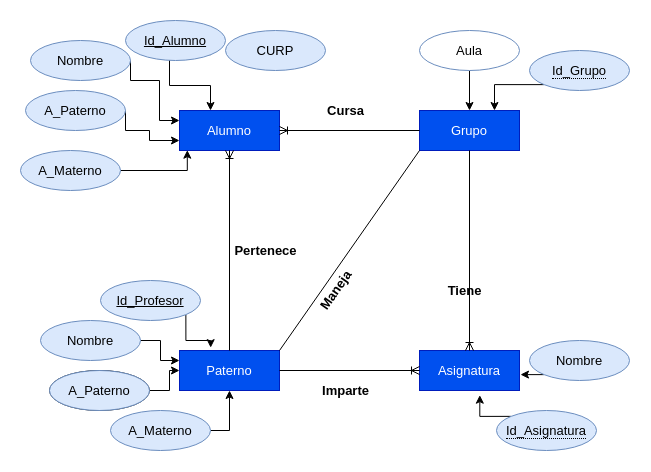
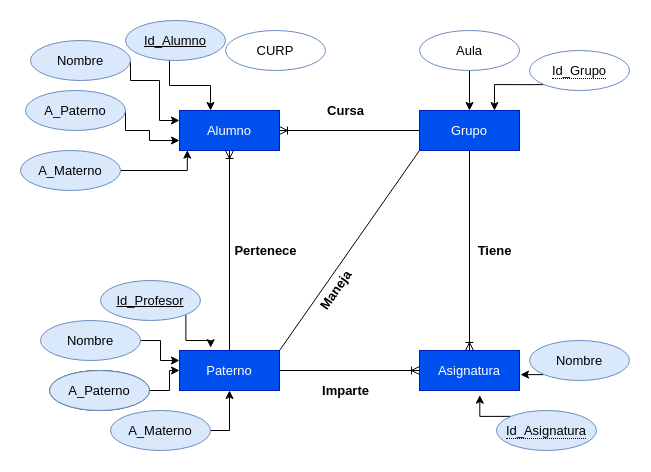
(276, 51) -> (276, 51)
(580, 71) -> (580, 71)
(465, 291) -> (495, 251)
